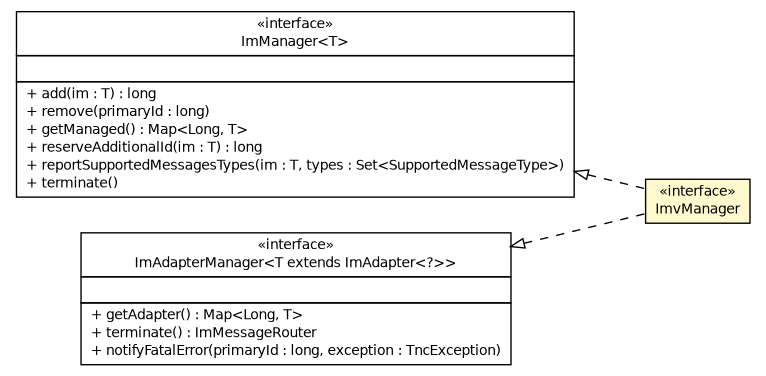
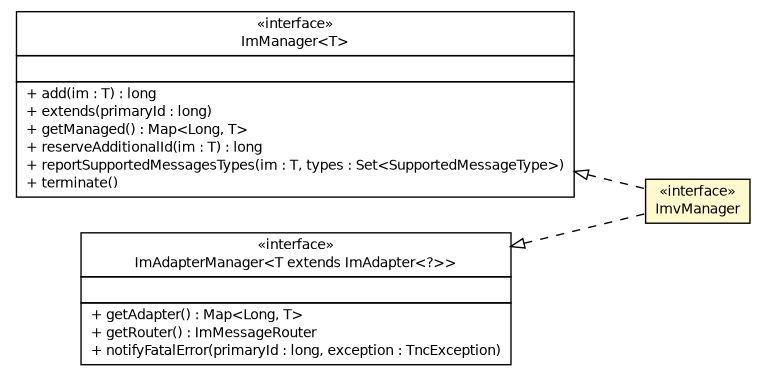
(118, 112) -> (120, 112)
(204, 333) -> (204, 333)
